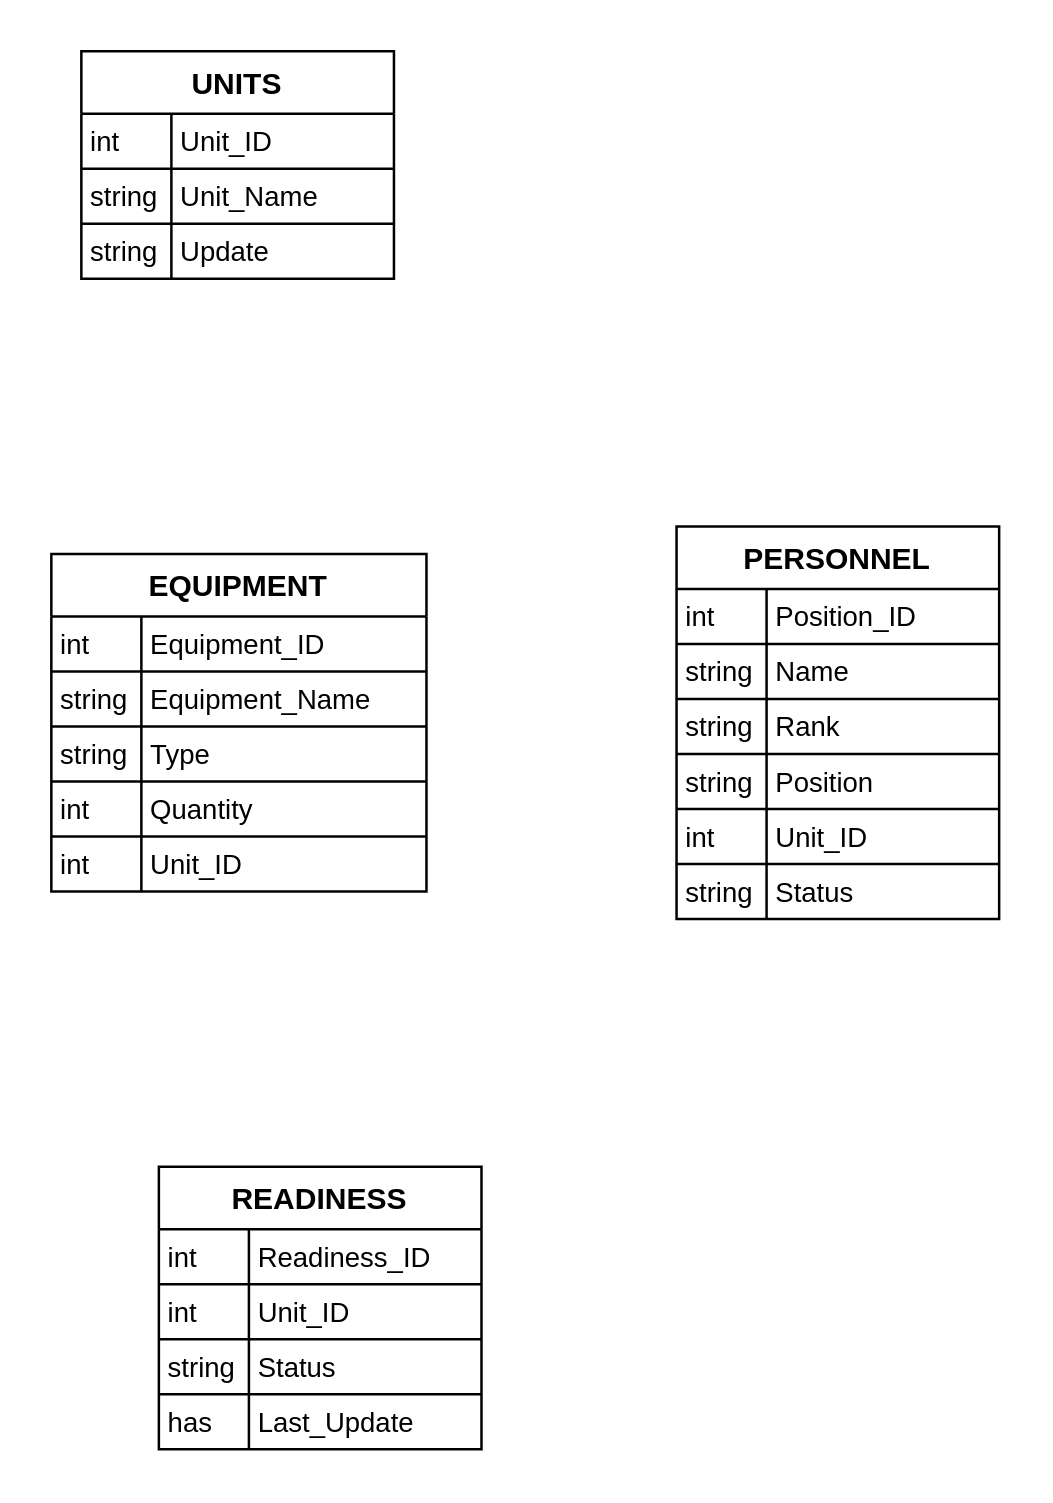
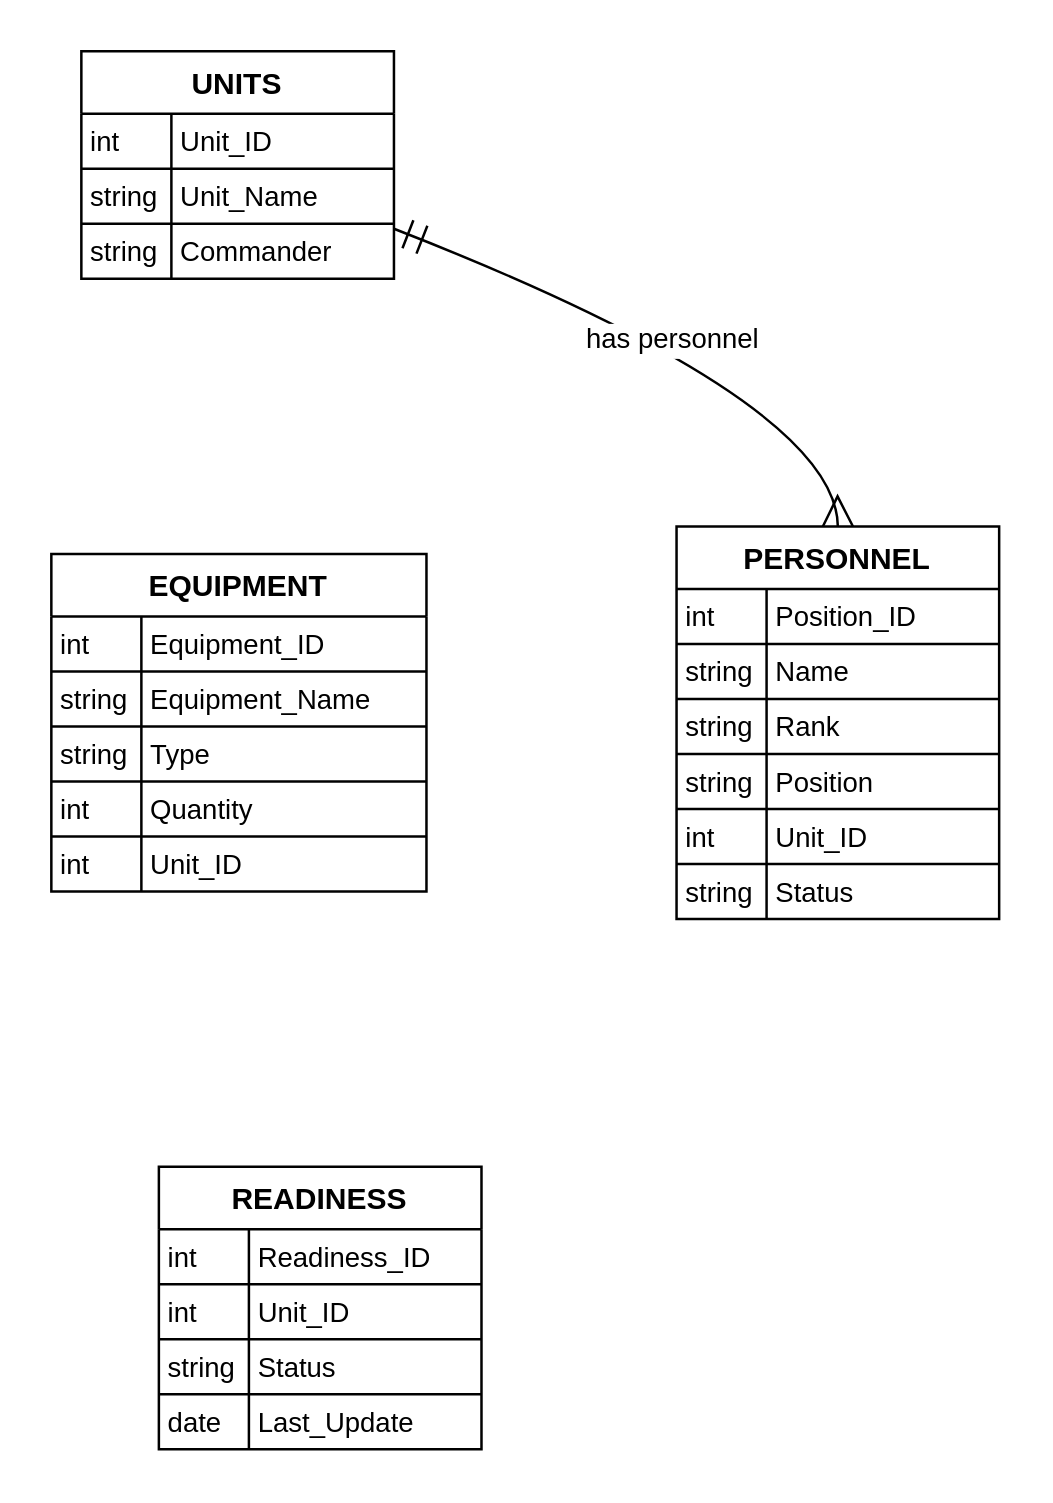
(226, 252) -> (249, 252)
none -> (773, 425)
(191, 1422) -> (198, 1422)
